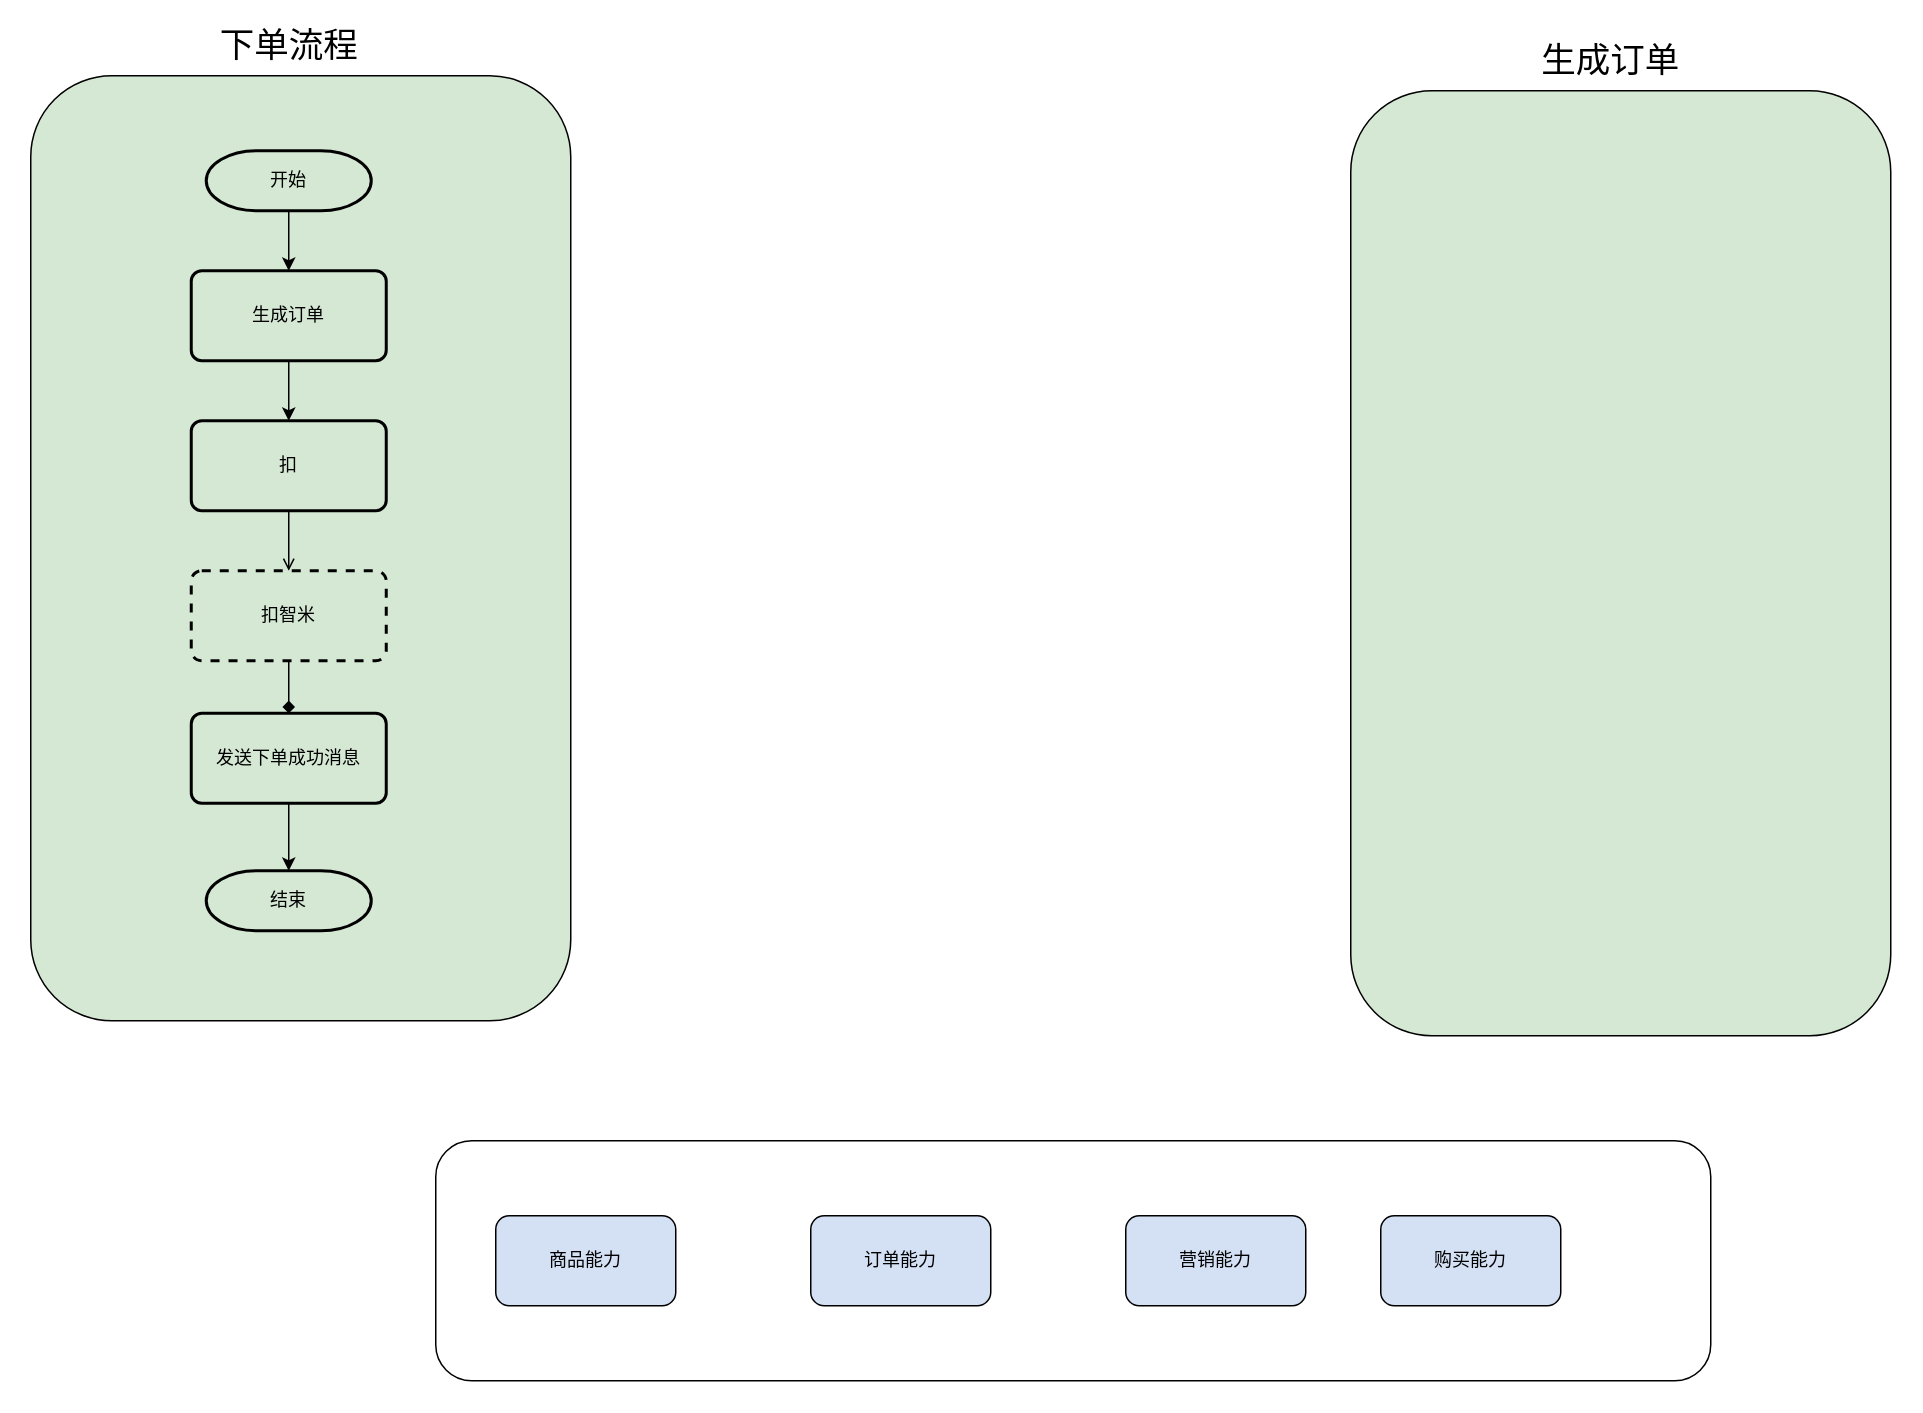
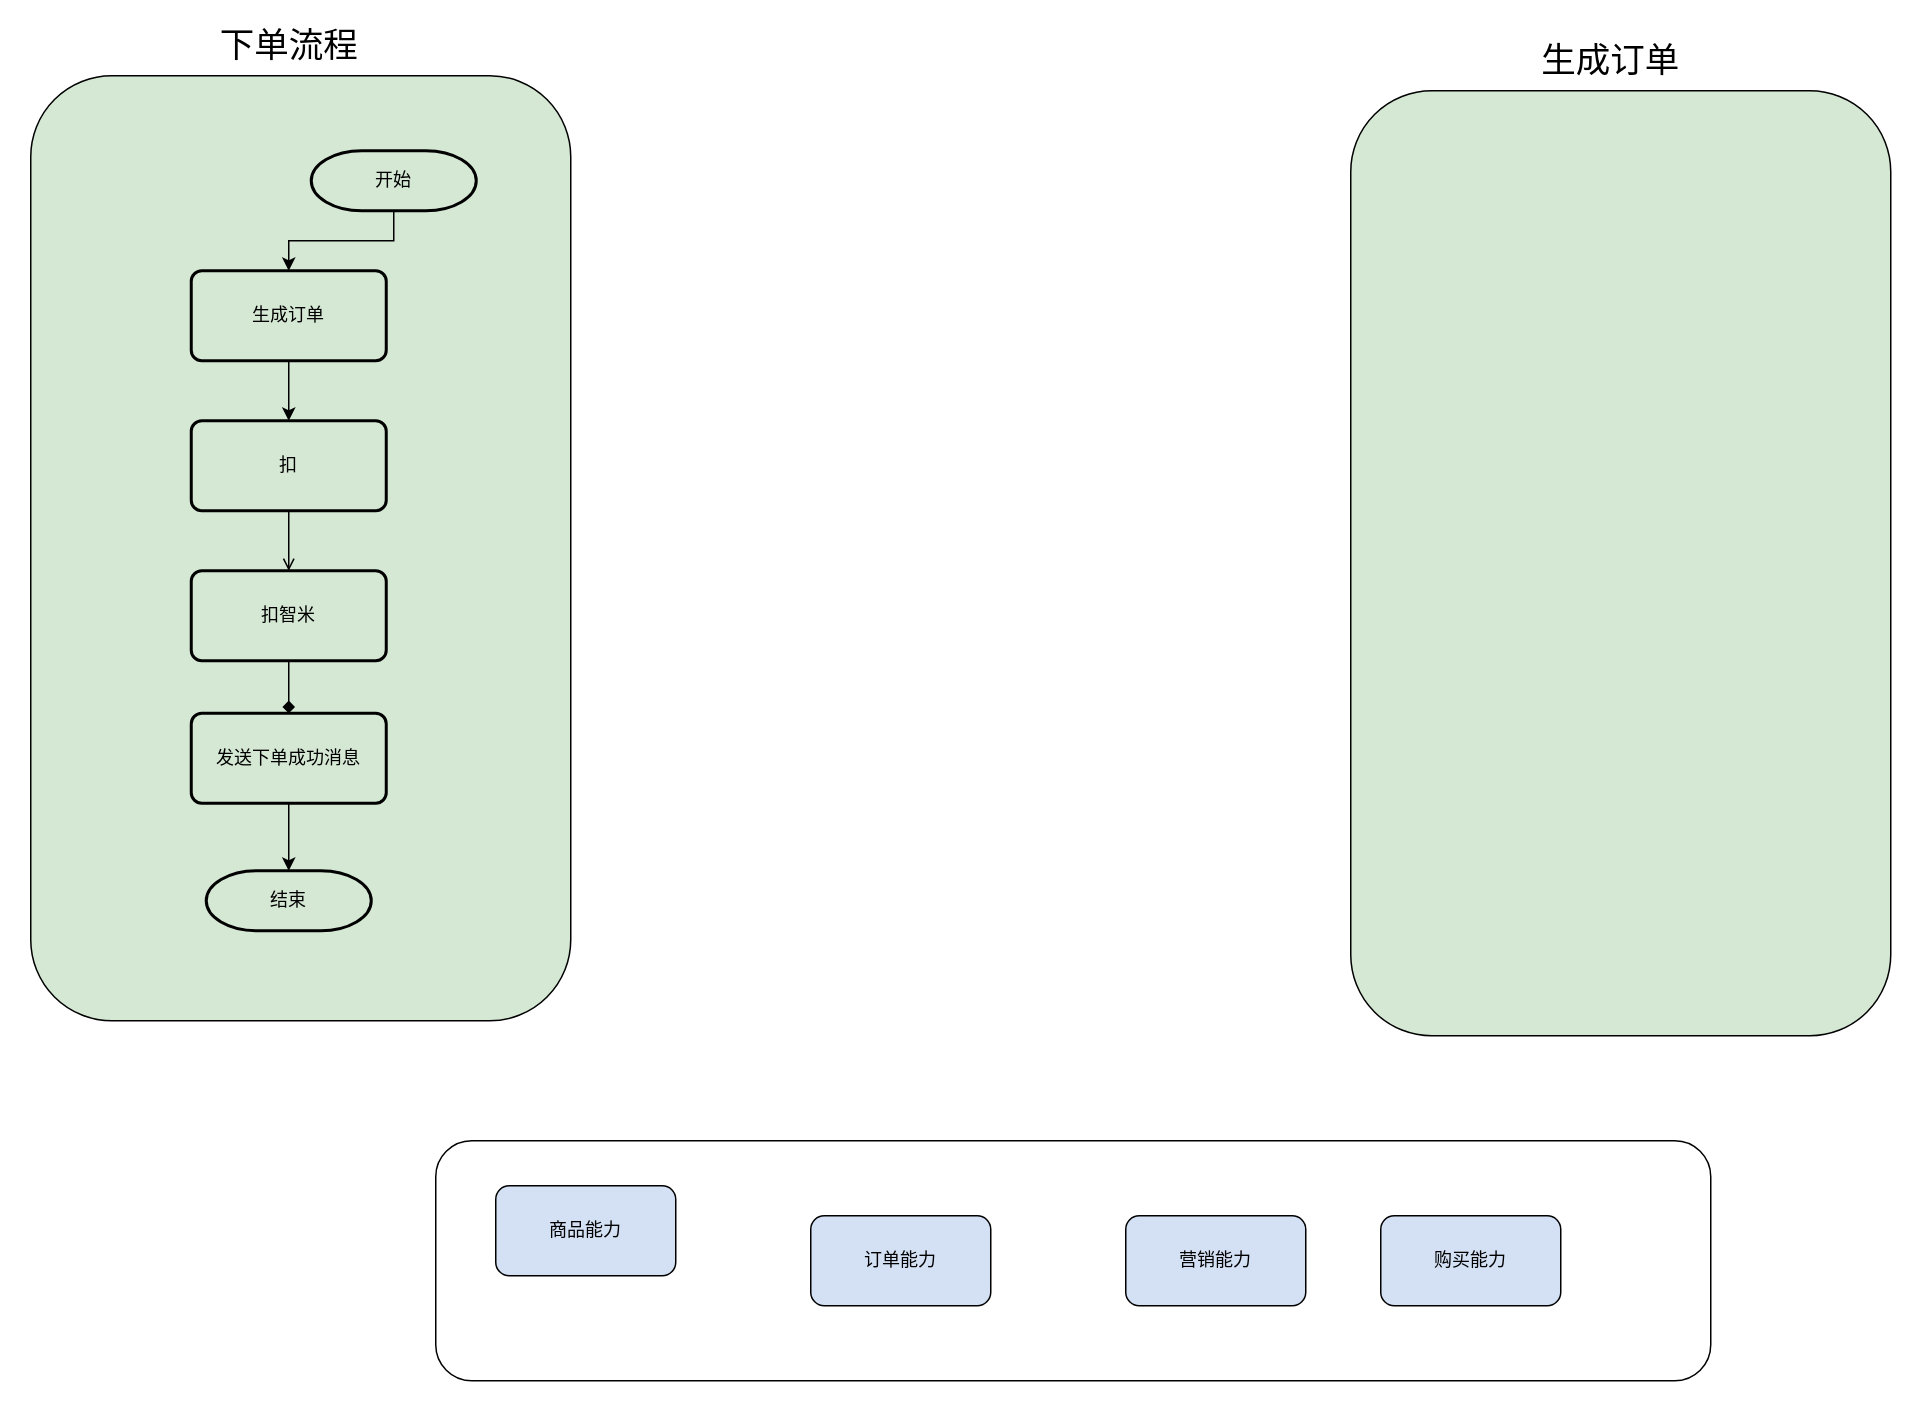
(289, 181) -> (394, 181)
(289, 616) -> (289, 616)
(586, 1261) -> (586, 1231)
